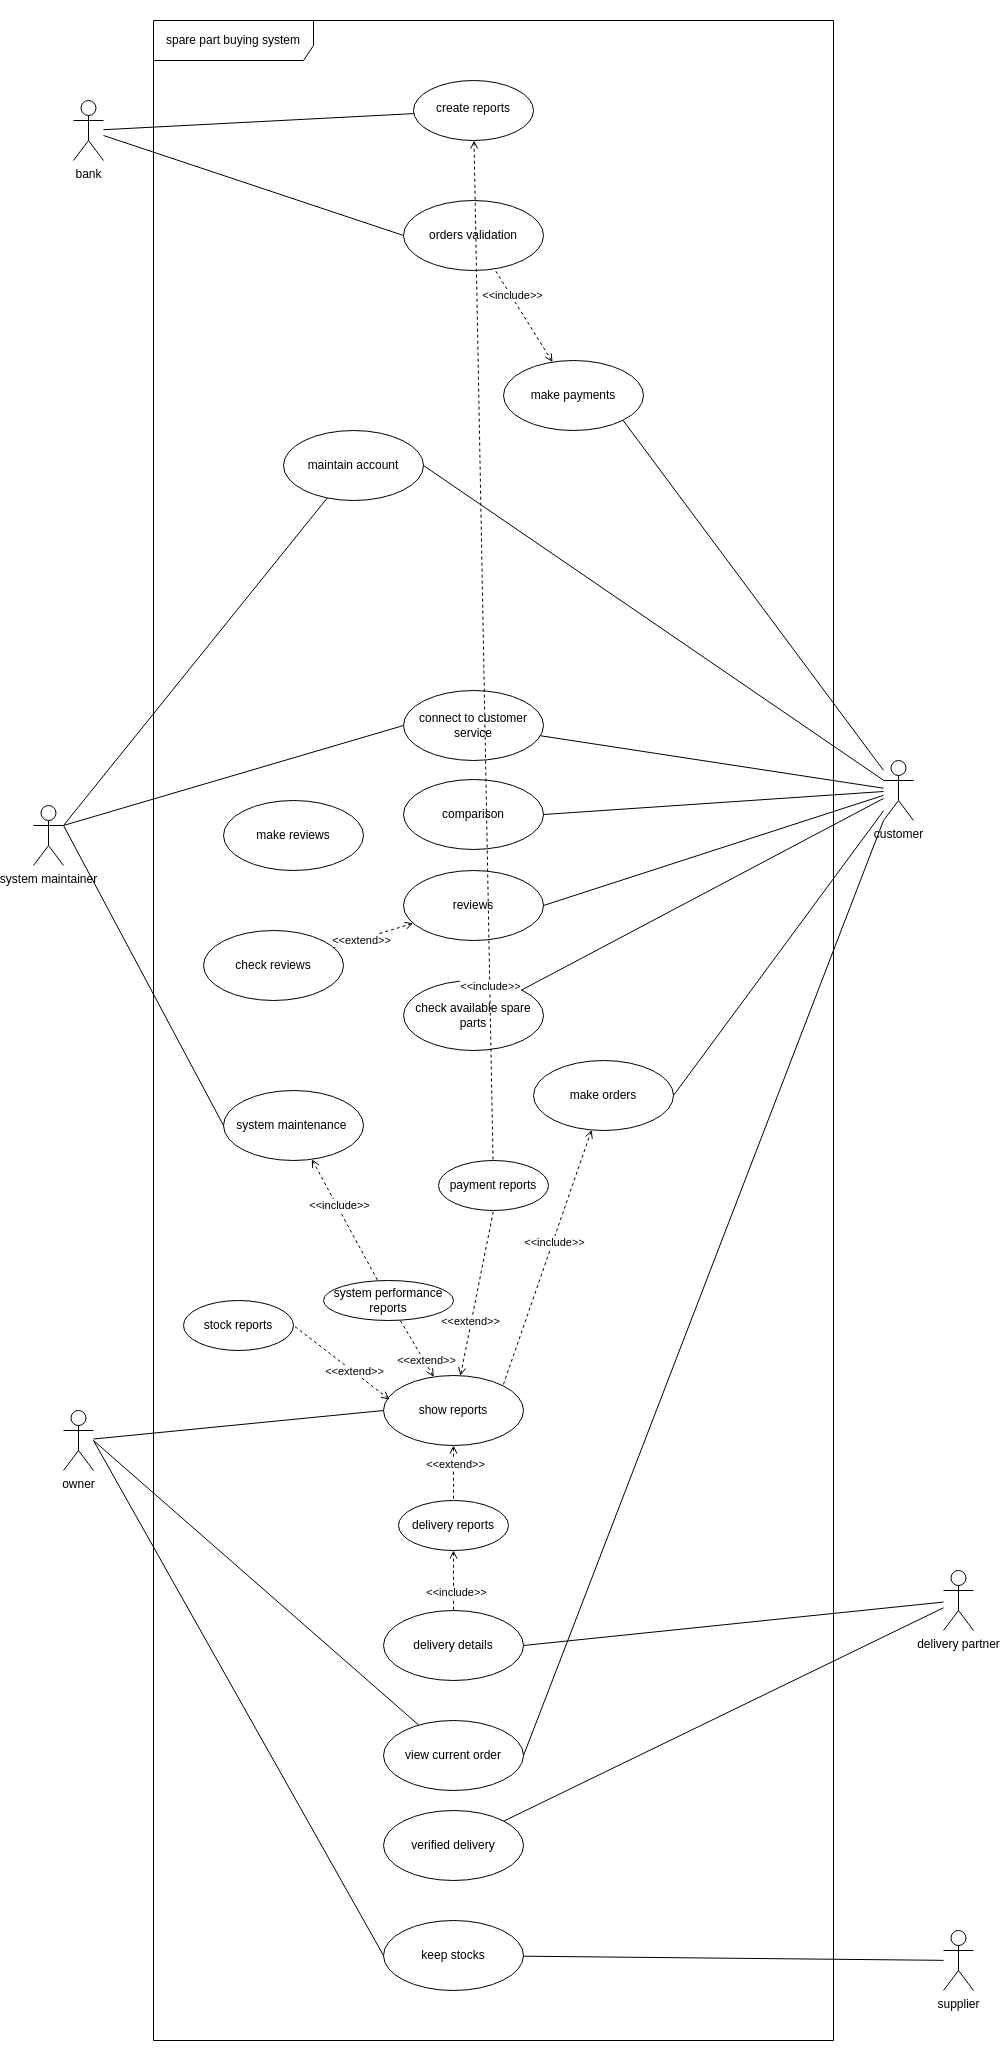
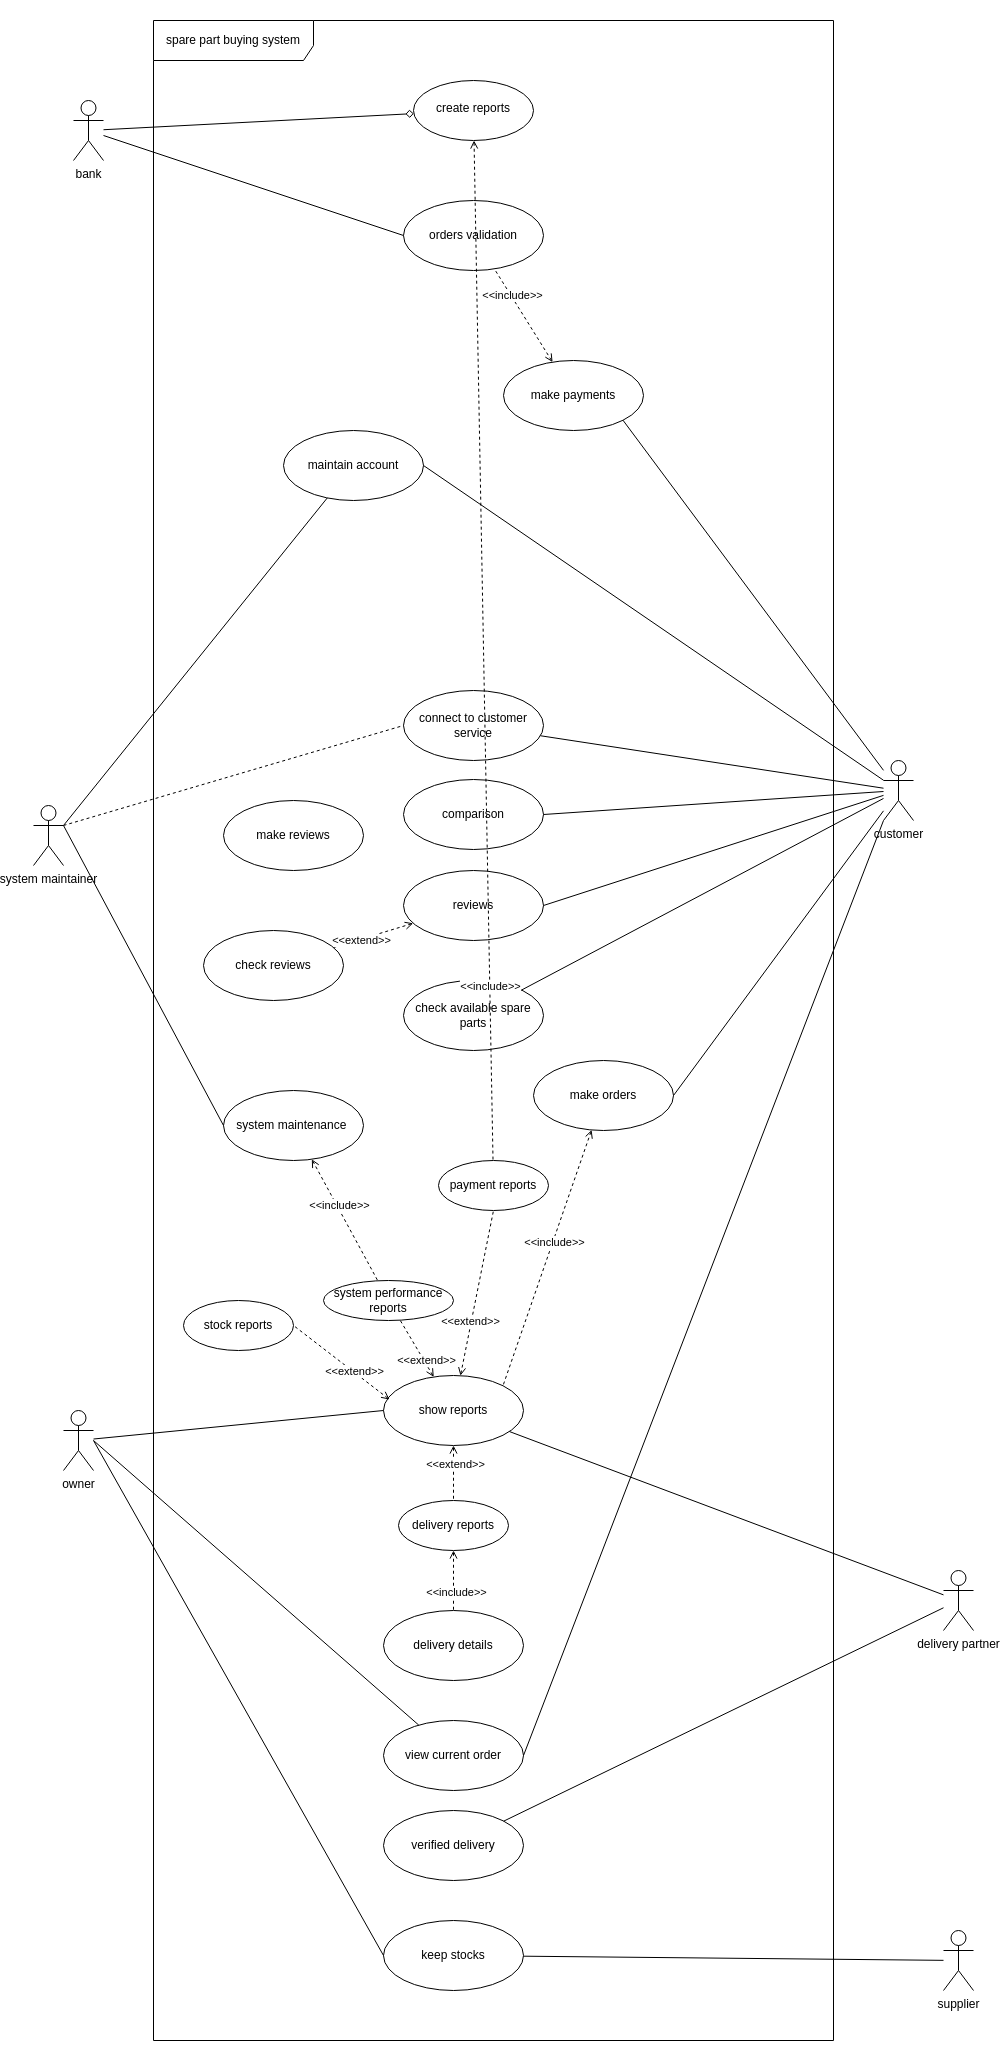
(409, 114) -> (405, 114)
(234, 775) -> (234, 775)
(734, 1624) -> (727, 1513)
